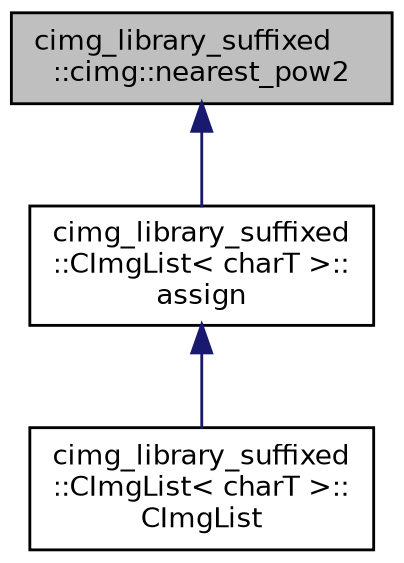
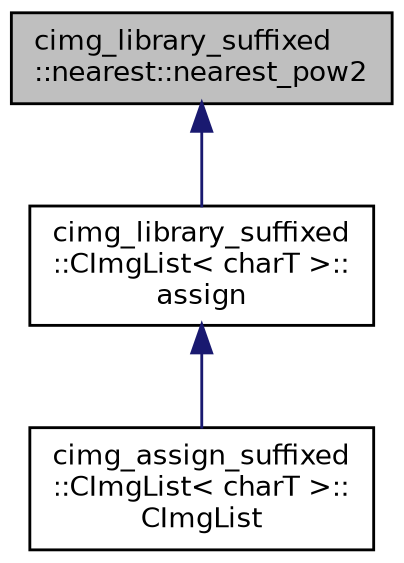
(202, 58) -> (202, 58)
(202, 489) -> (202, 489)
